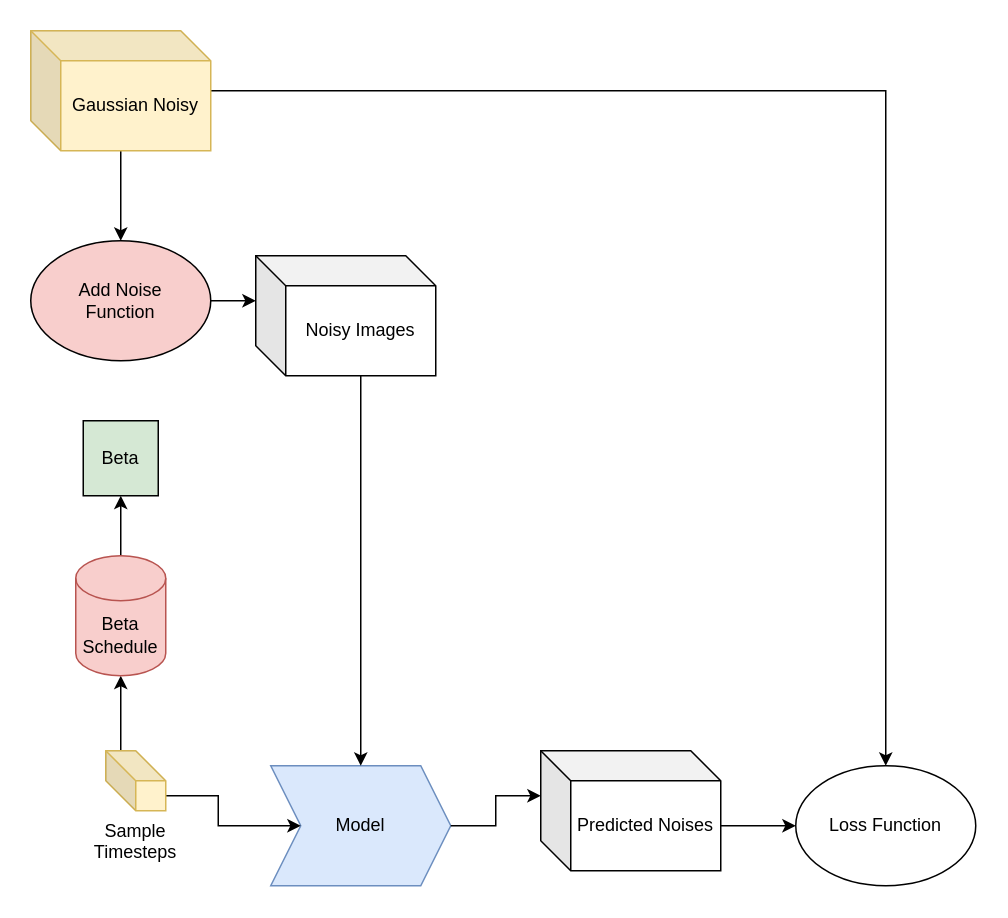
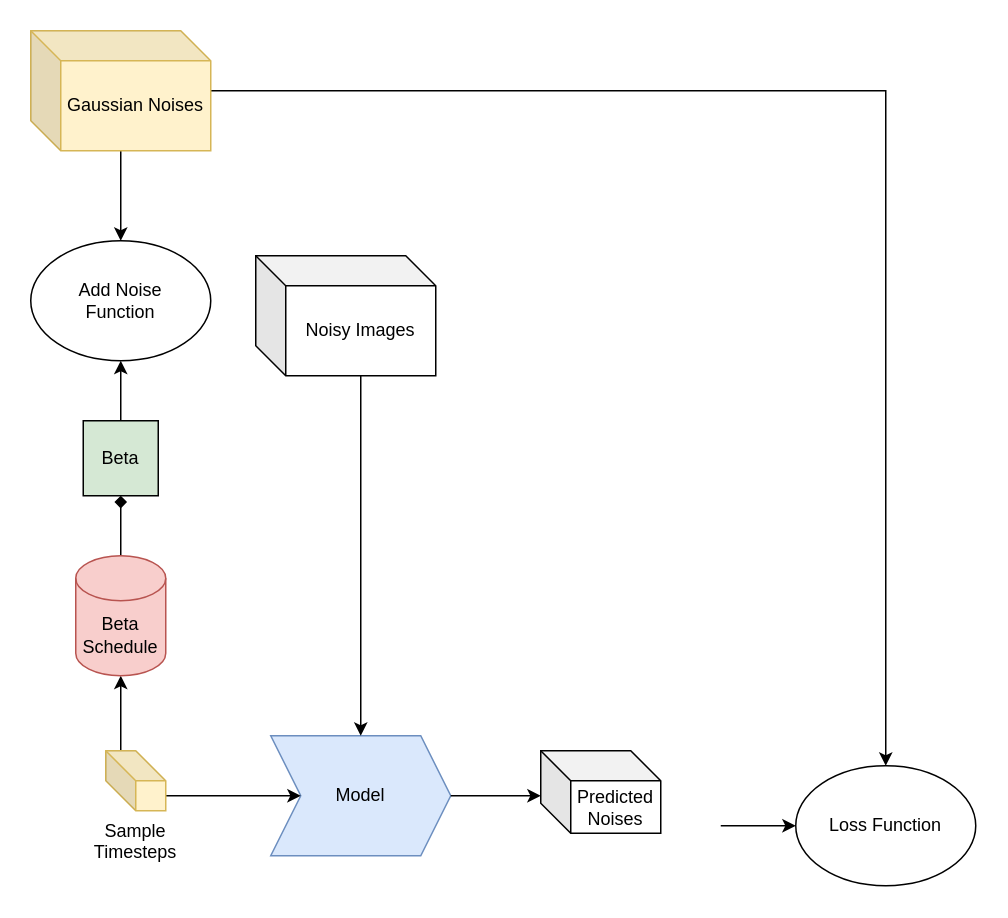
(136, 106) -> (136, 106)
(121, 301) -> (121, 301)
(228, 301) -> none
none -> (121, 396)
(121, 507) -> (121, 508)
(631, 811) -> (601, 792)
(361, 826) -> (361, 796)
